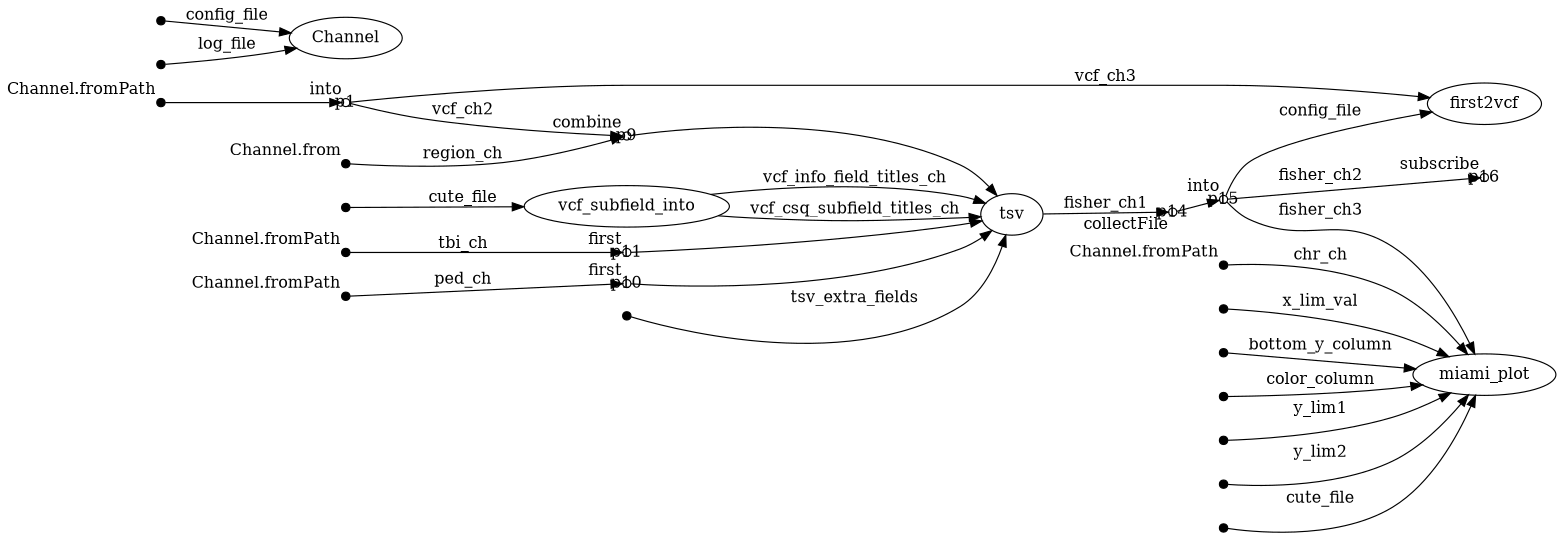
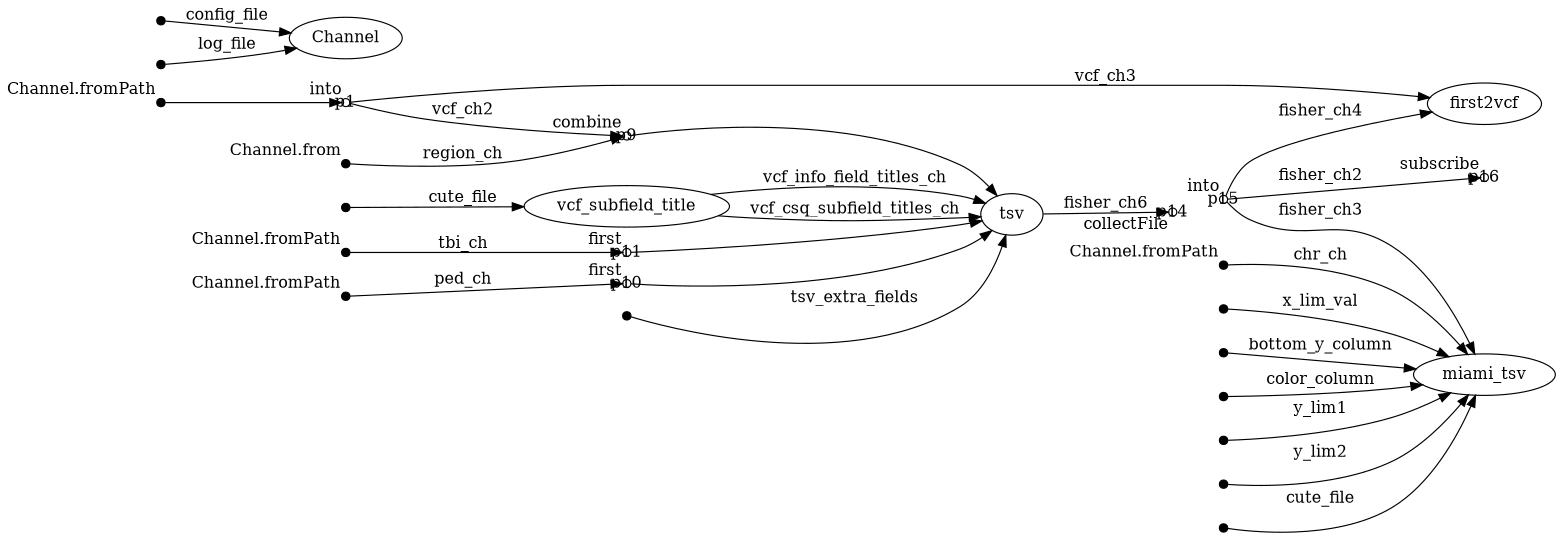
(1321, 111) -> (1321, 111)
(1106, 203) -> (1106, 203)
(627, 206) -> (627, 206)
(1192, 207) -> none
(1484, 375) -> (1484, 375)
